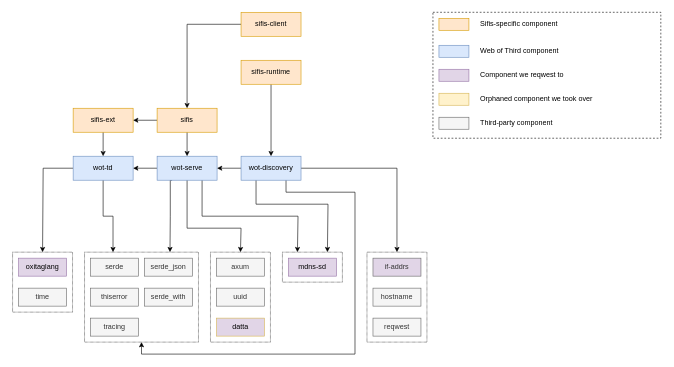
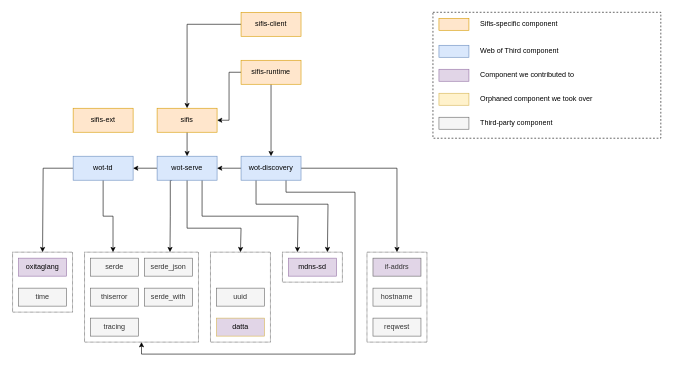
none -> (229, 72)
(524, 75) -> (531, 75)
(138, 120) -> none
(103, 150) -> none
(240, 267) -> none
